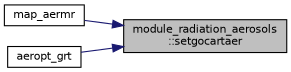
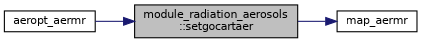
(99, 22) -> (312, 21)
(44, 57) -> (50, 21)
